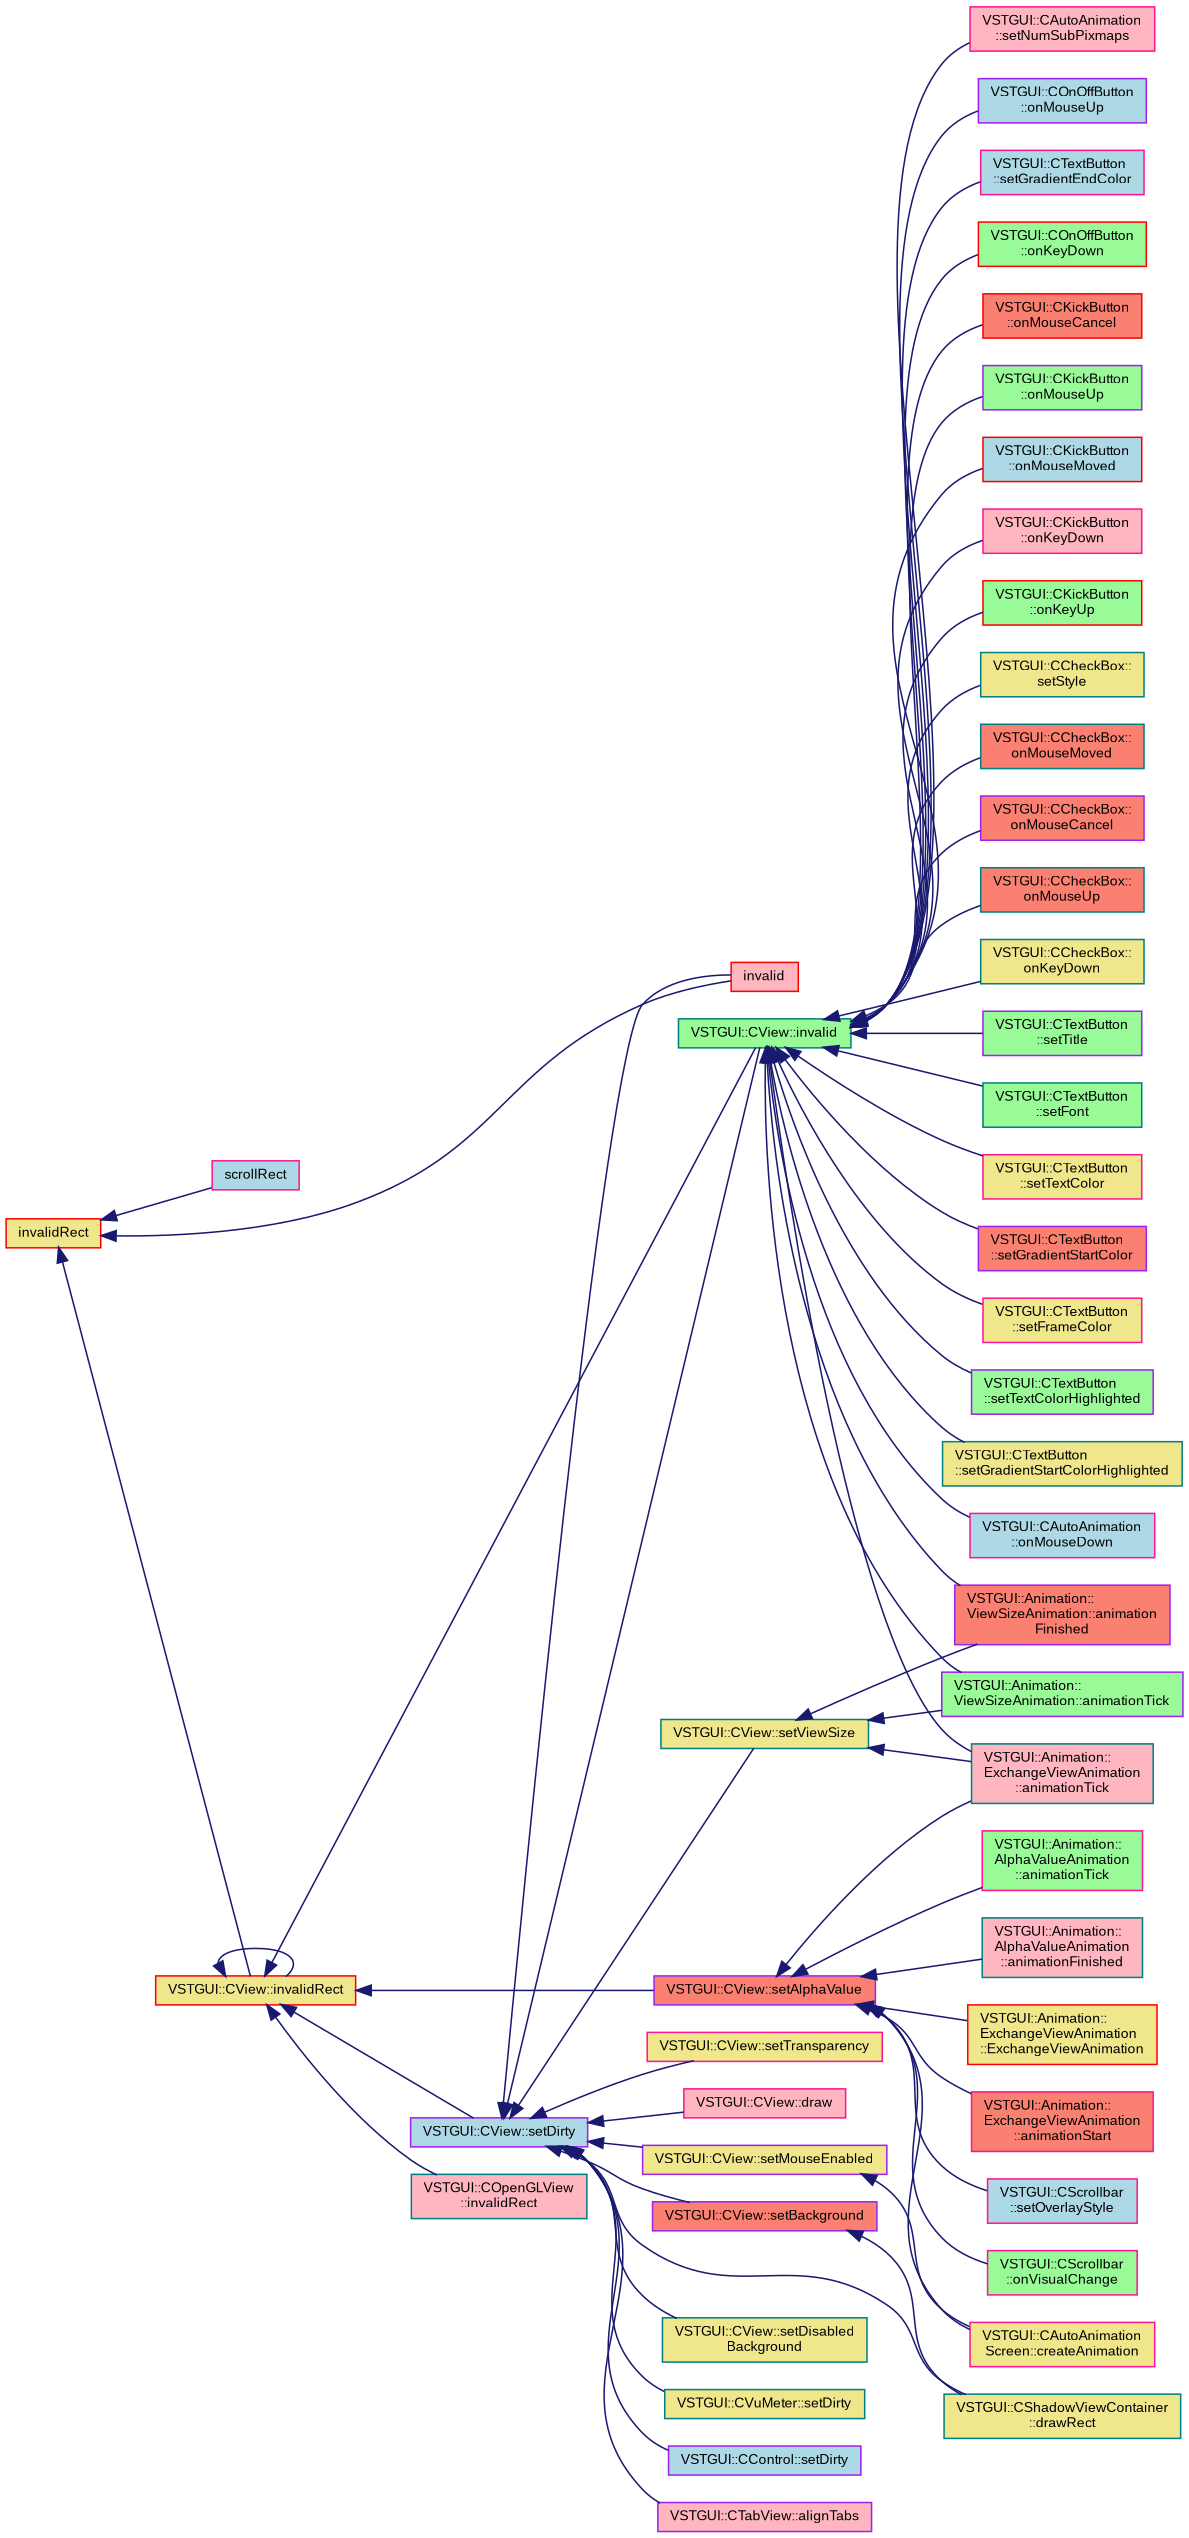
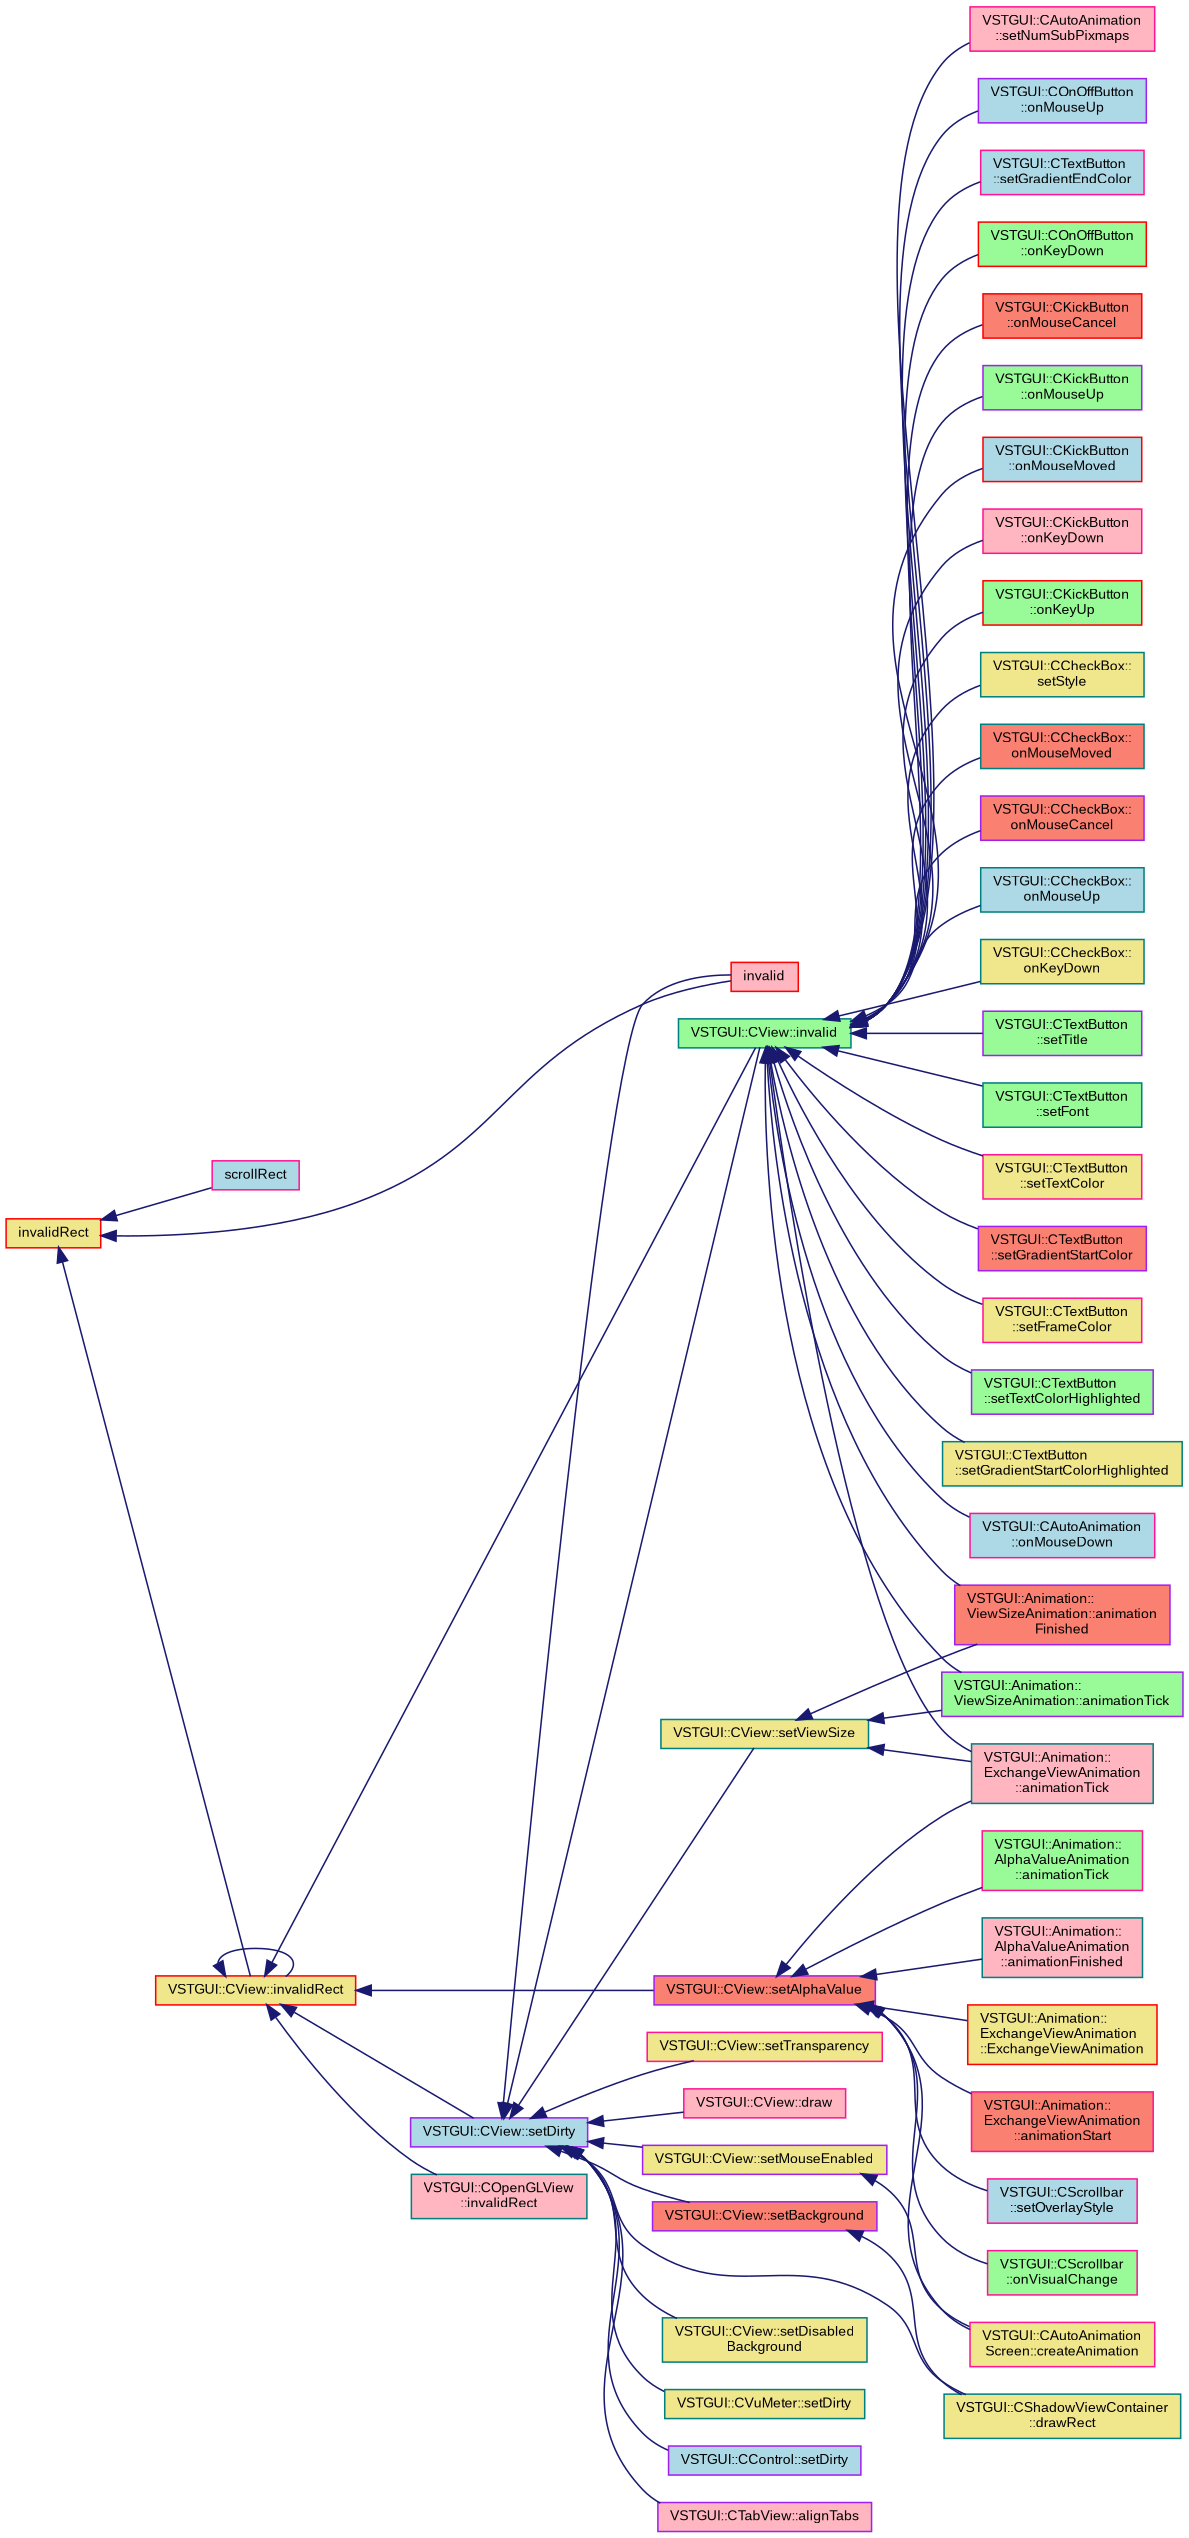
(1062, 890) -> (1062, 890)
